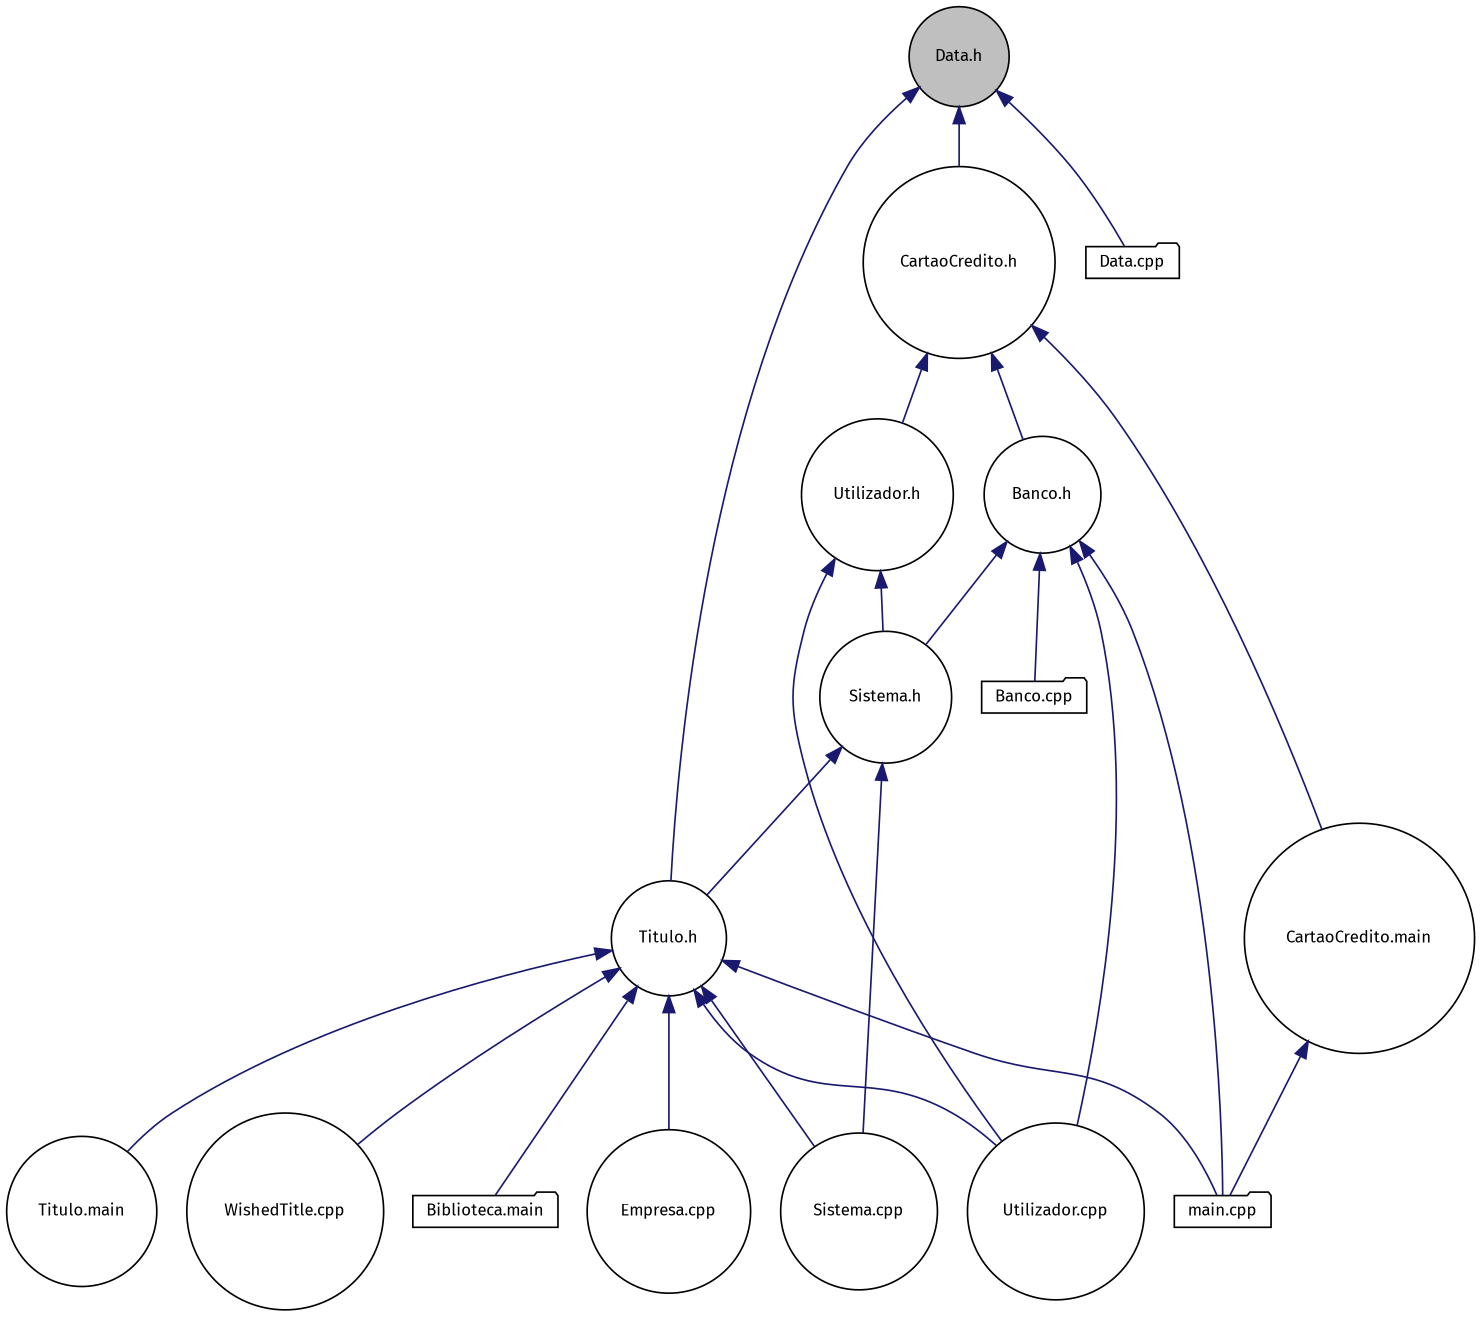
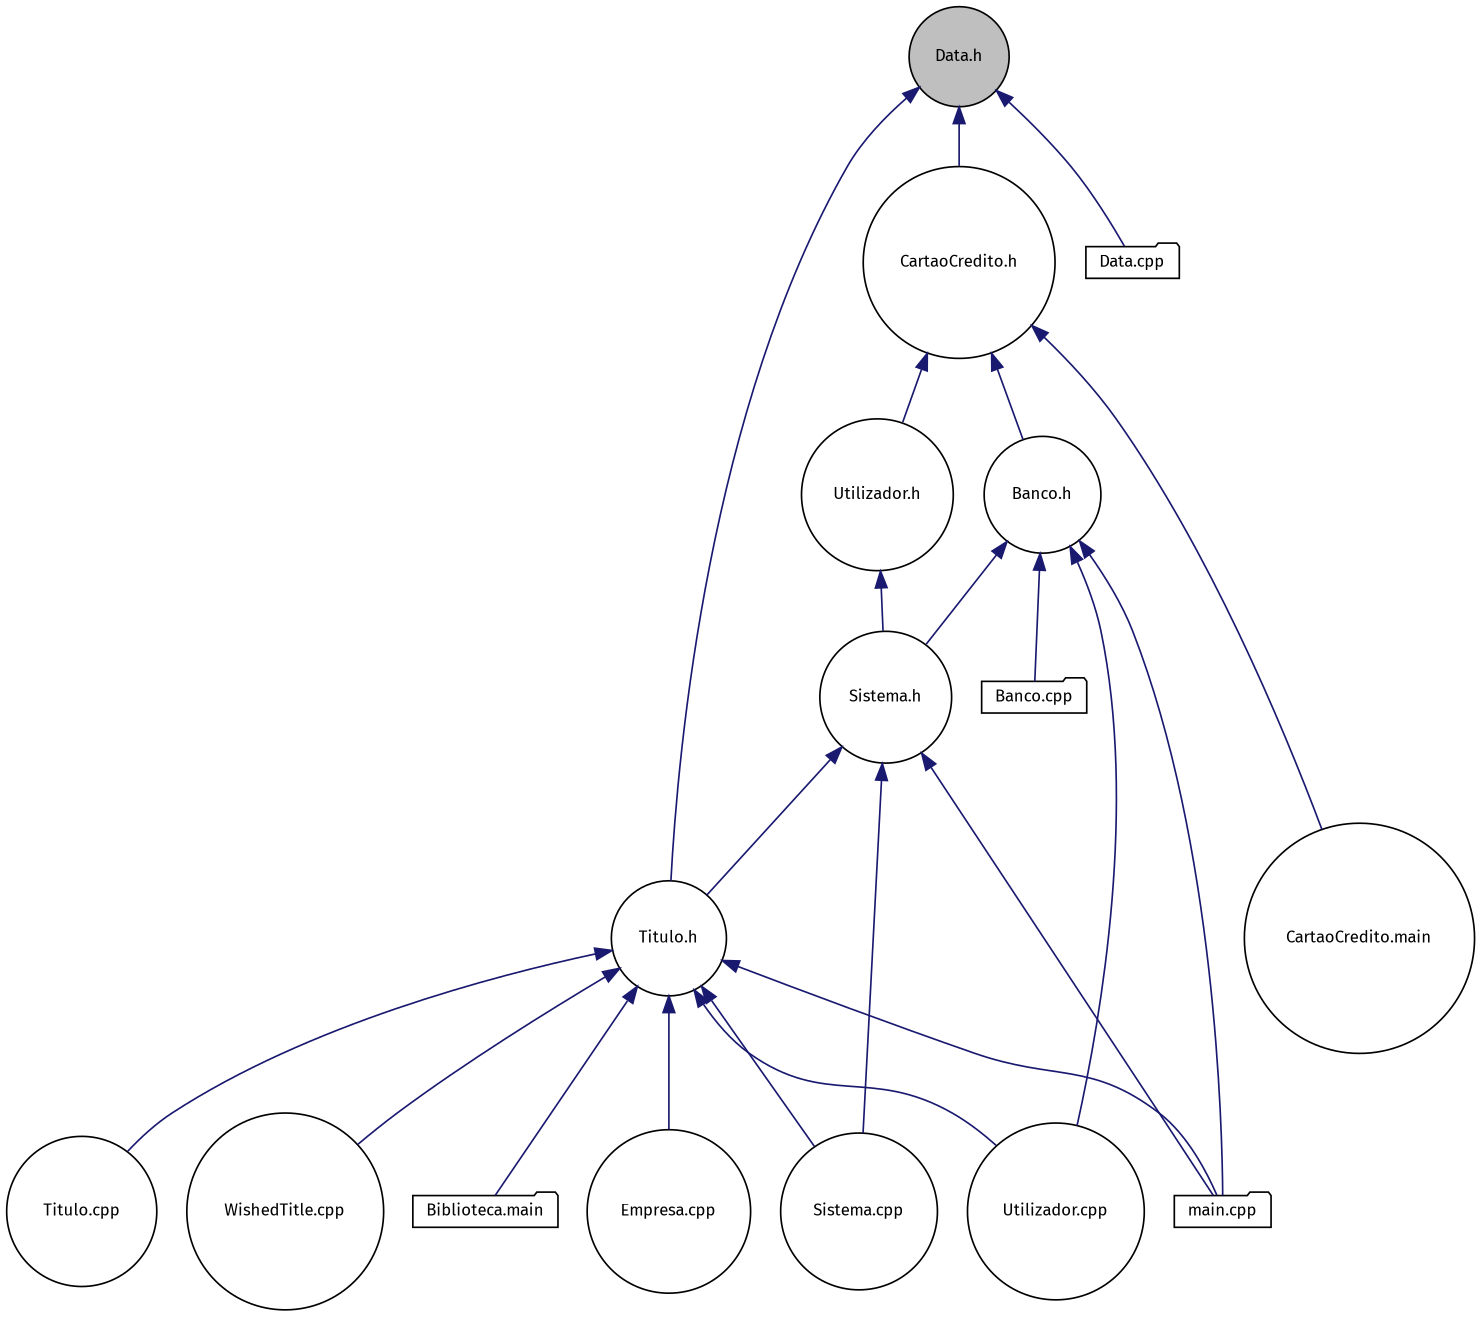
(842, 873) -> none
(1265, 1126) -> (1072, 981)
(82, 1211) -> (82, 1211)
